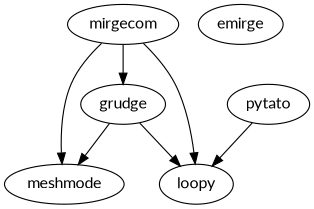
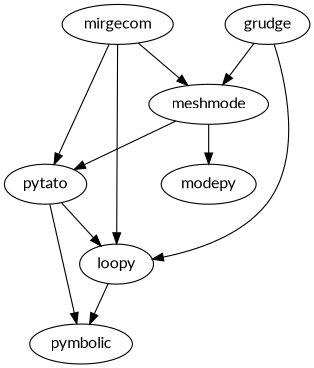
(241, 24) -> none
(123, 59) -> (84, 99)
none -> (130, 143)
none -> (209, 184)
none -> (81, 344)
